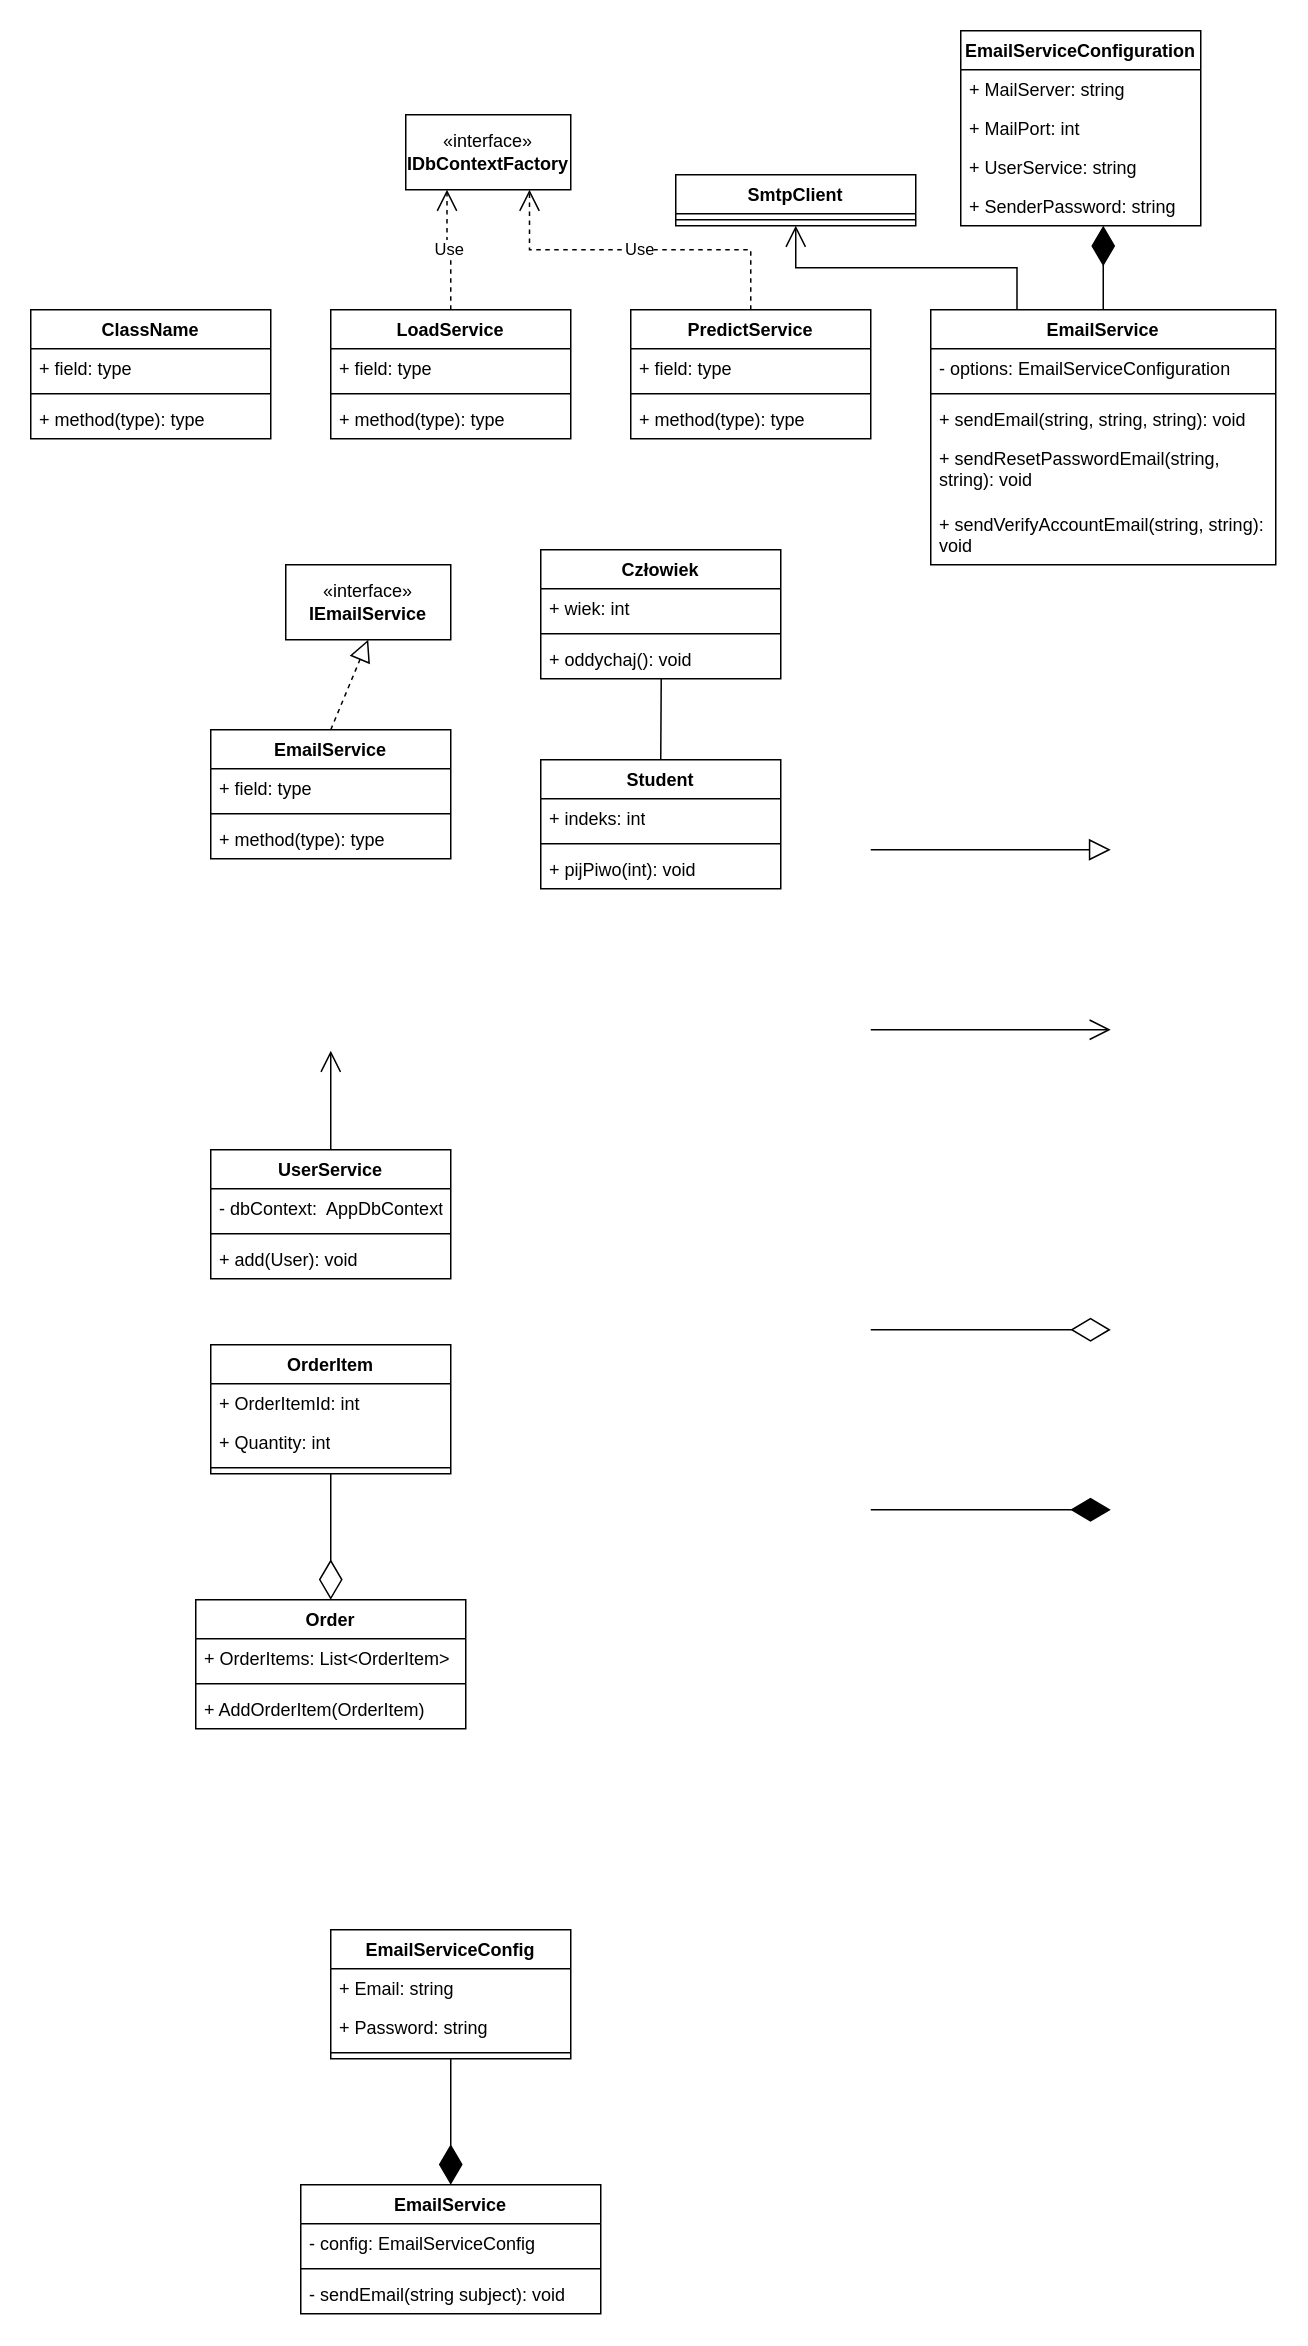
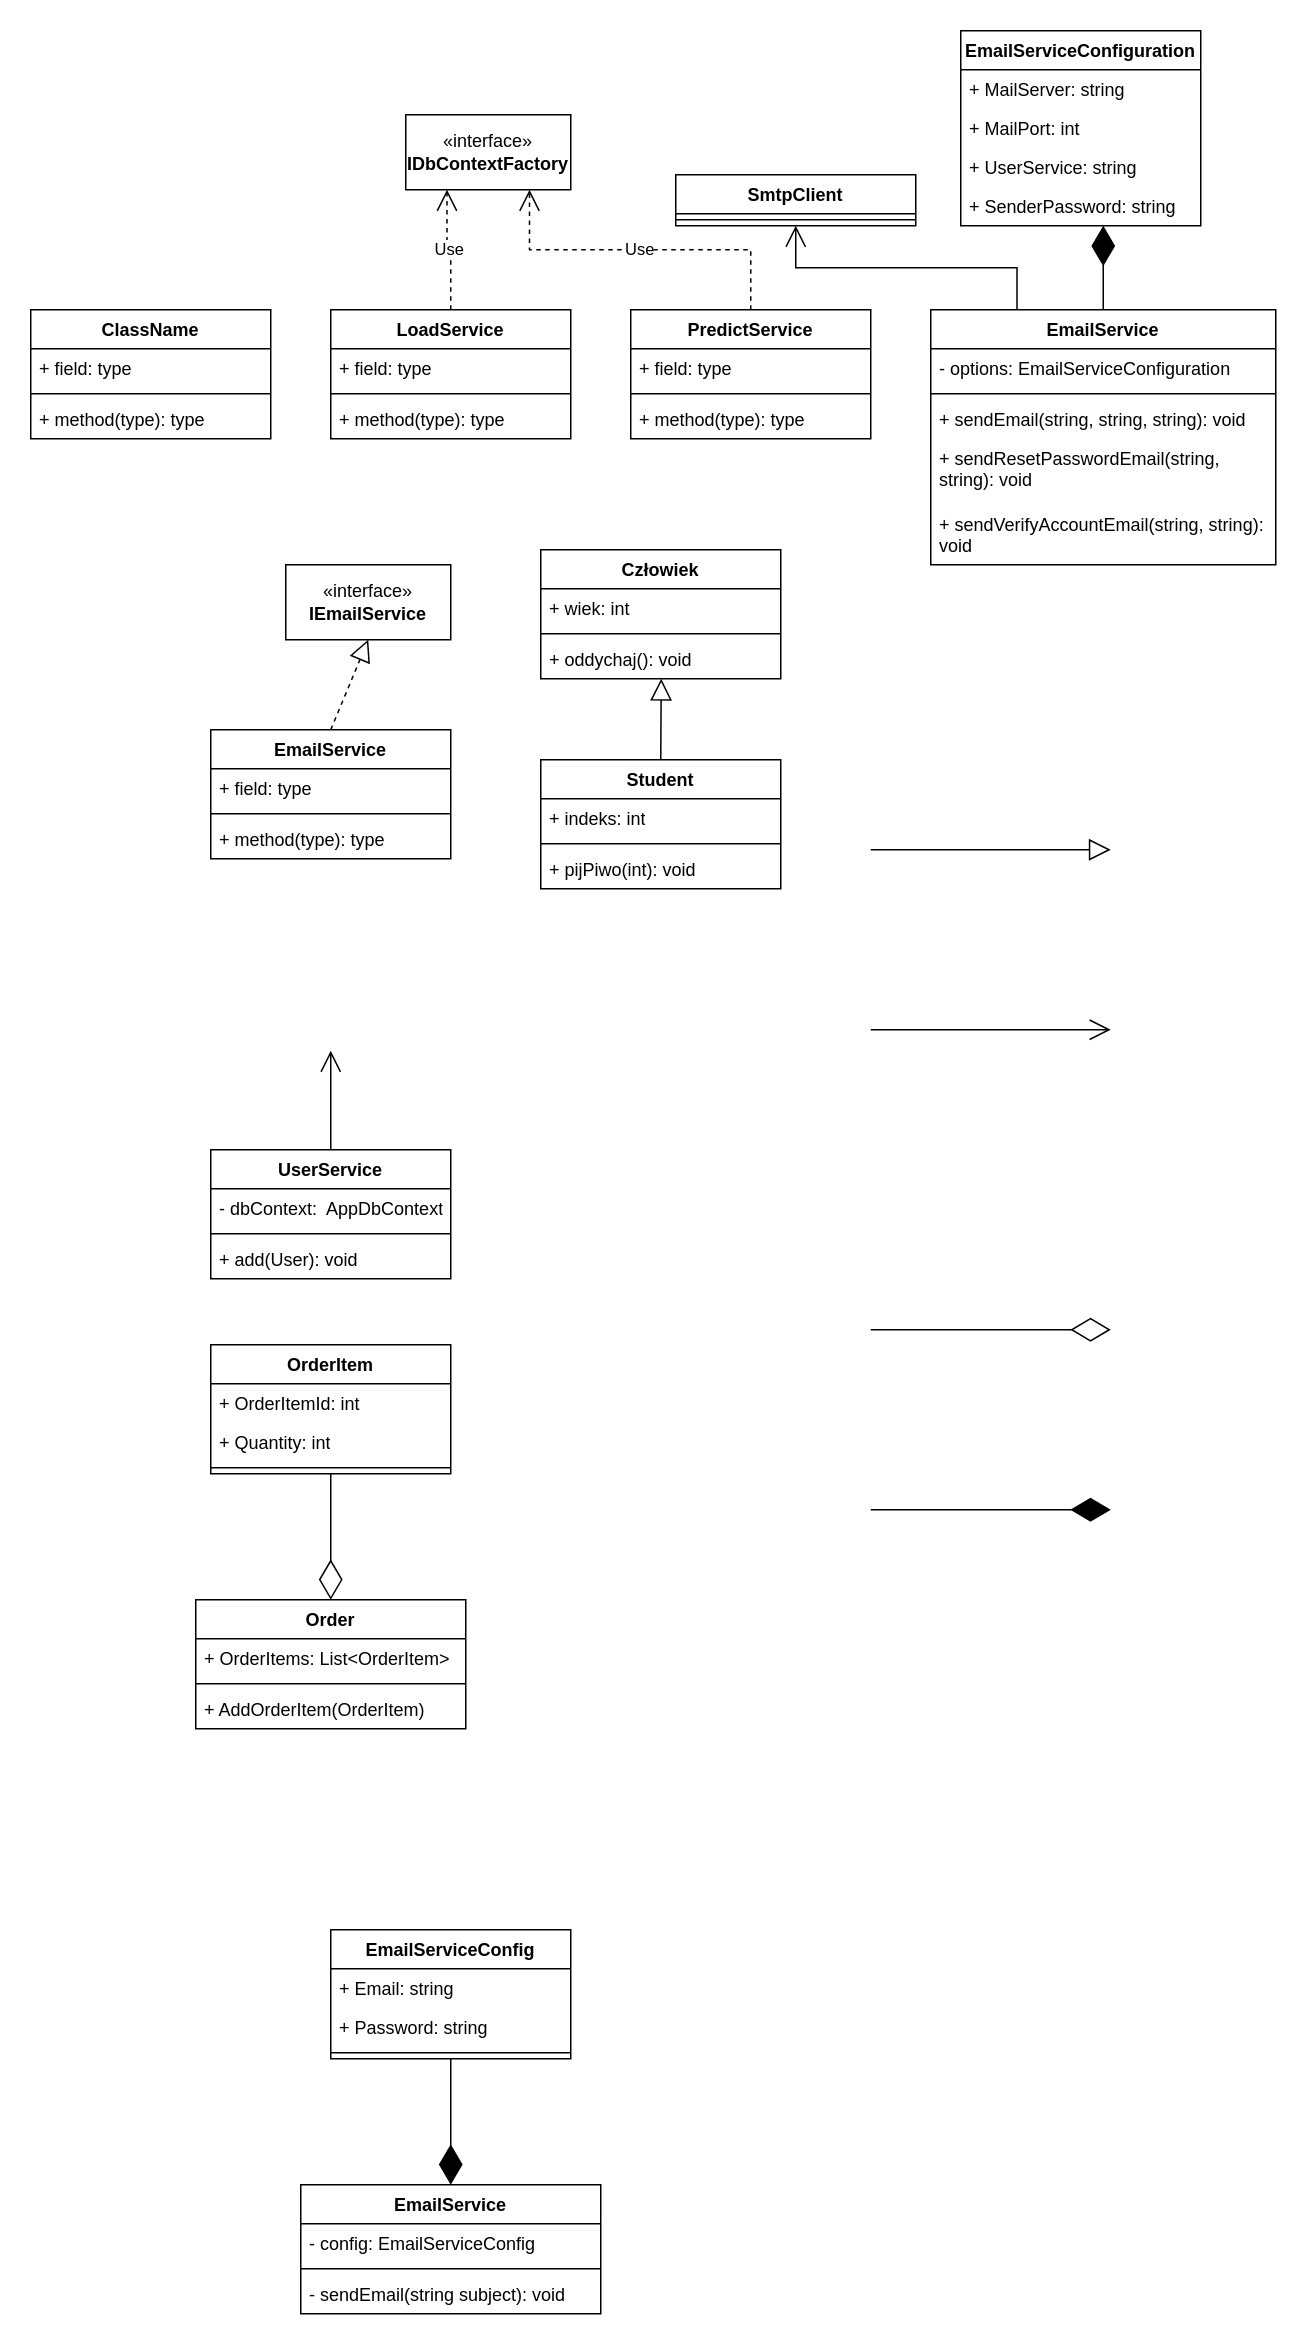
(661, 692) -> (661, 701)
